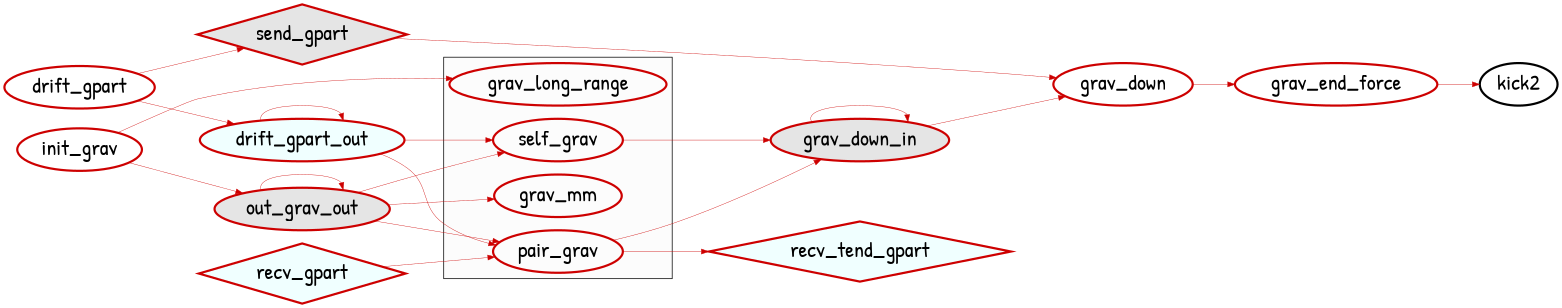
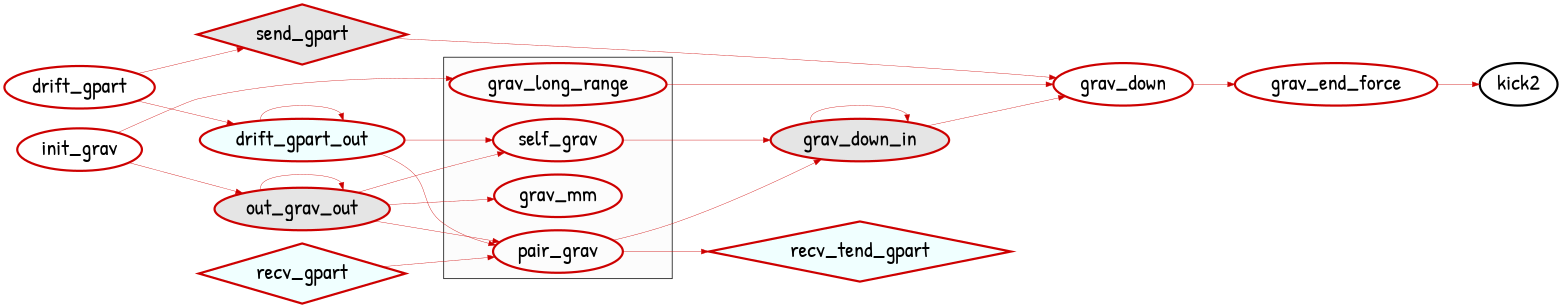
none -> (856, 84)
